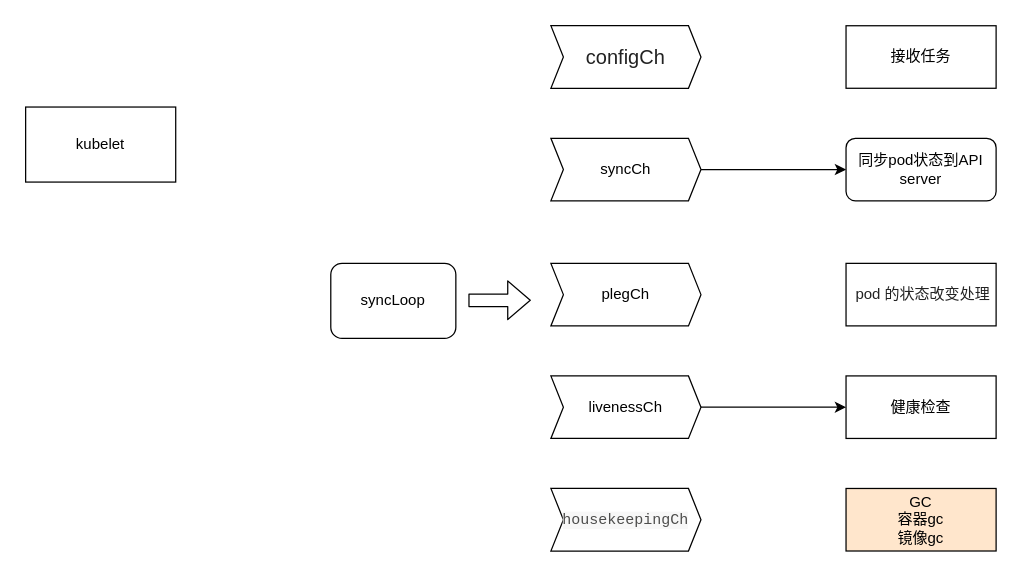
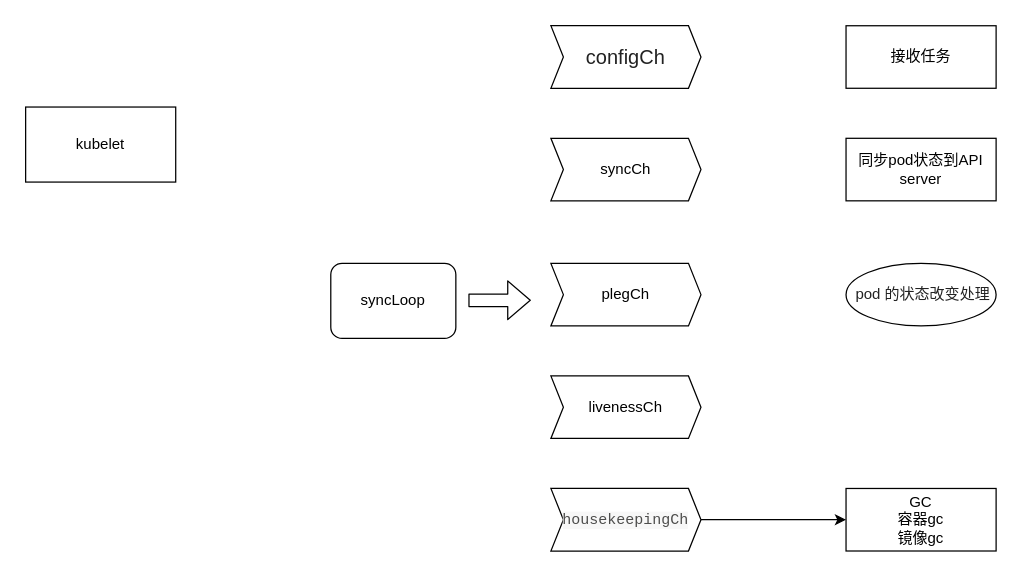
(769, 169) -> none
(921, 169) -> (921, 169)
(921, 294) -> (921, 294)
(769, 407) -> none
(921, 407) -> none
none -> (769, 519)
(921, 519) -> (921, 519)
